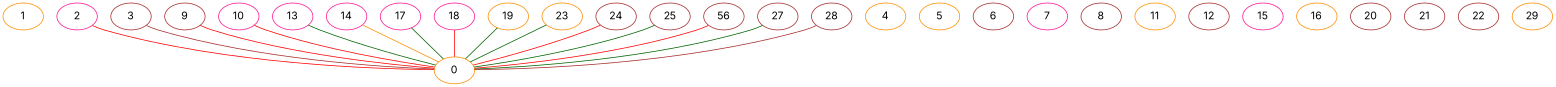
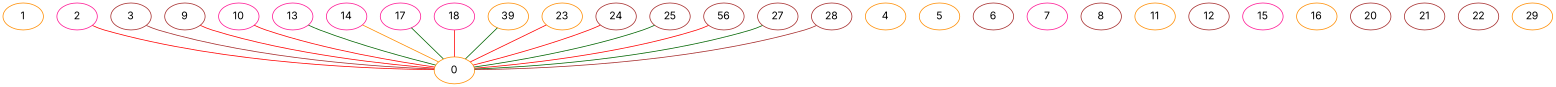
(508, 16) -> (508, 16)
(508, 43) -> (508, 43)
